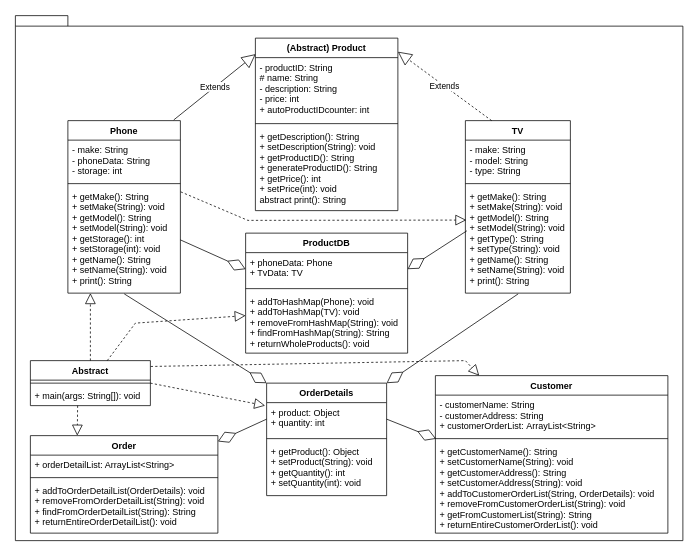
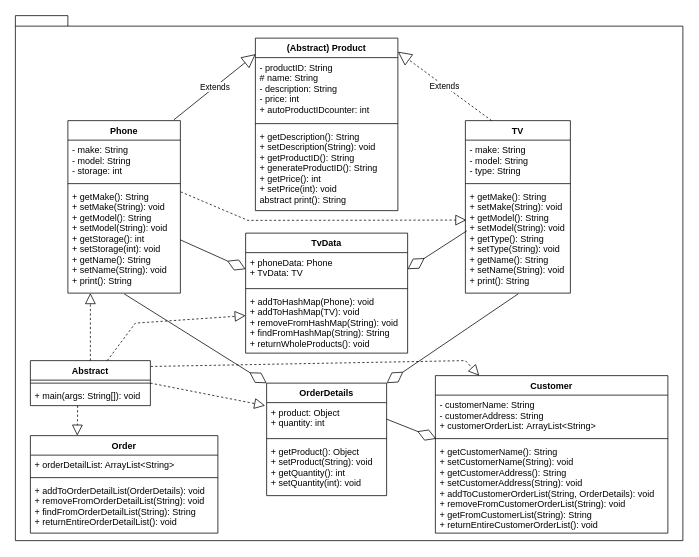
(103, 150) -> (103, 150)
(326, 243) -> (326, 243)
(250, 426) -> none
